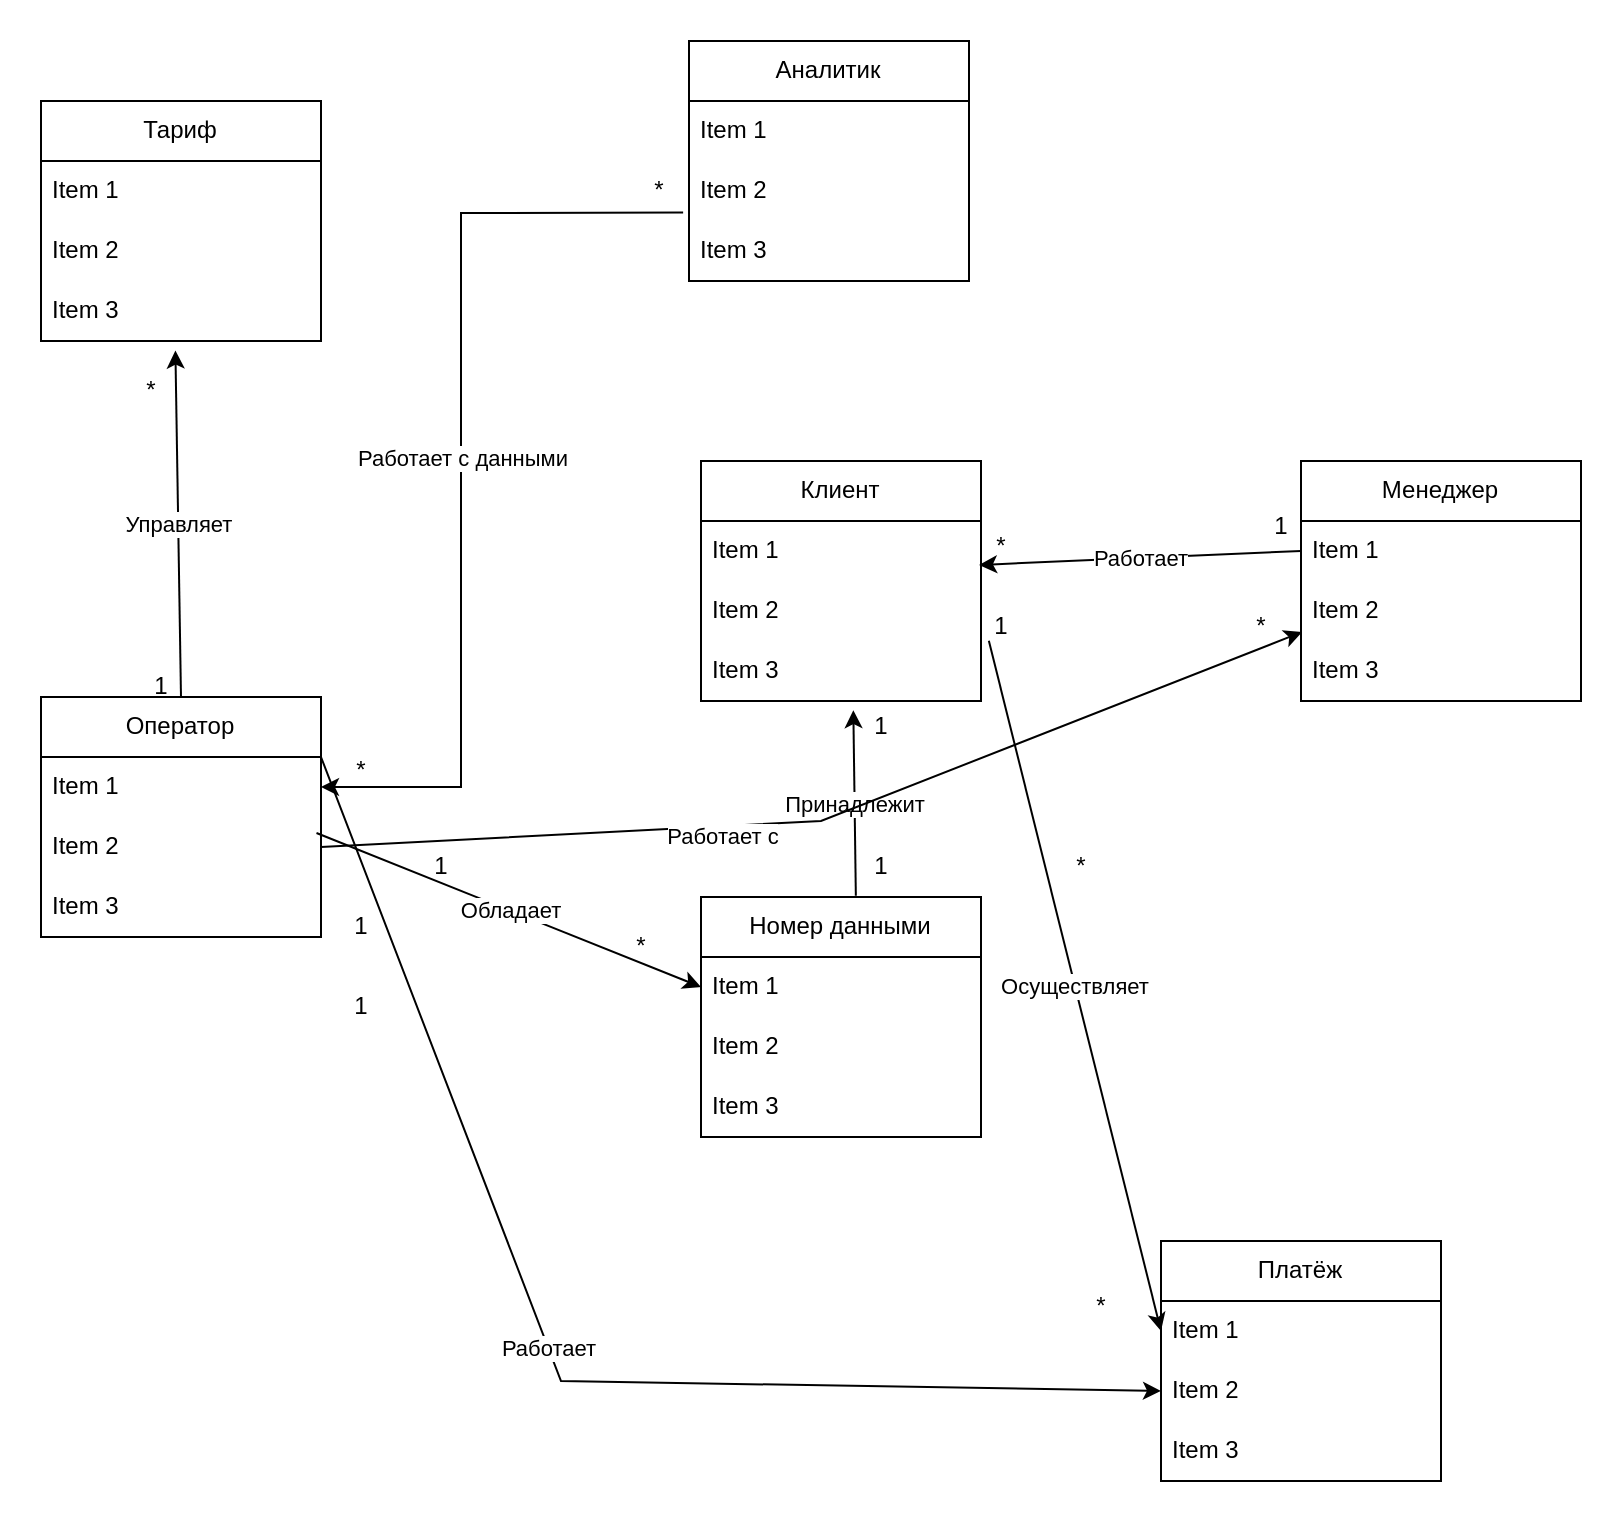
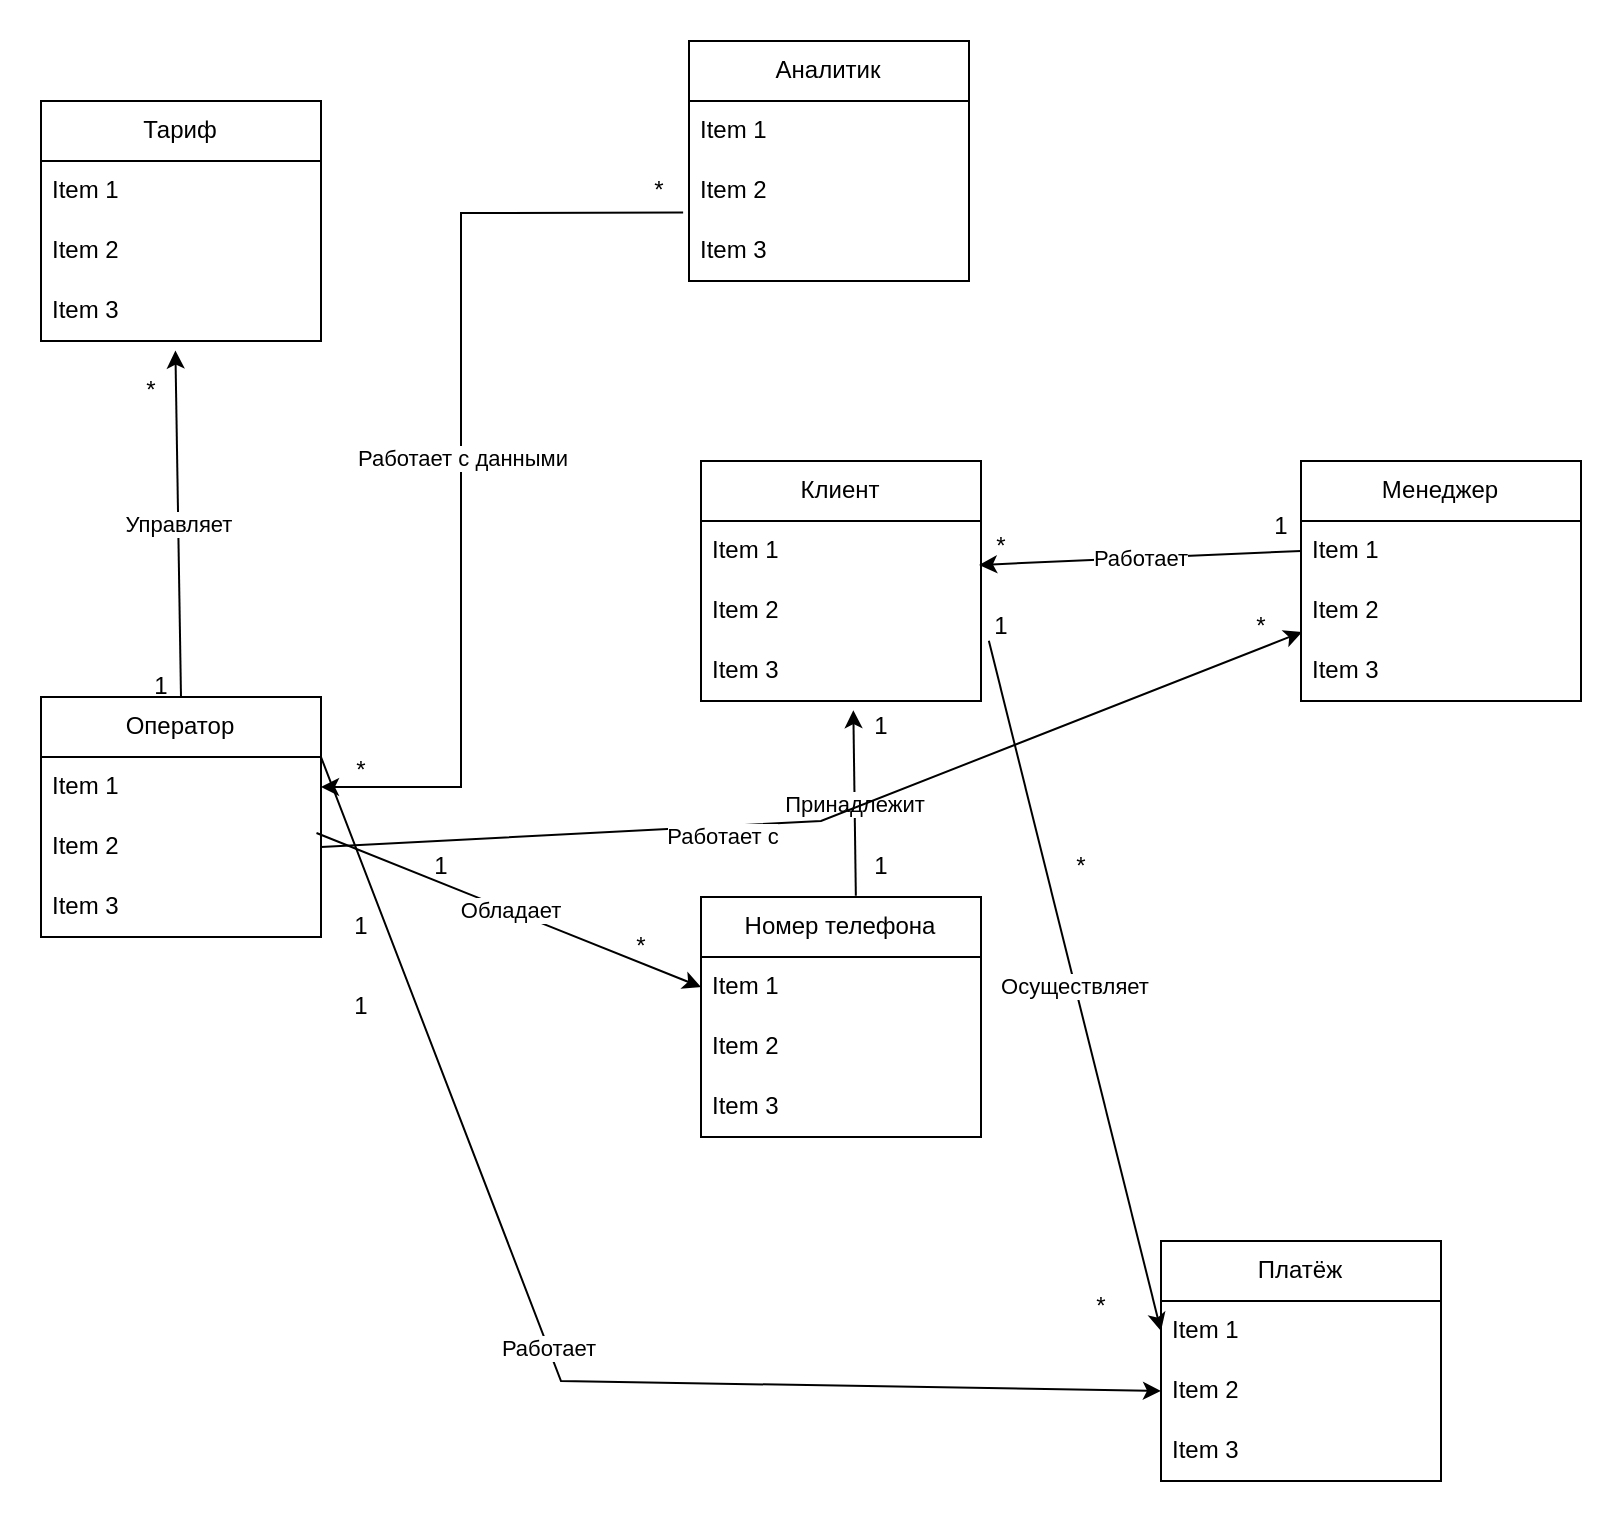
(841, 927) -> (841, 927)
